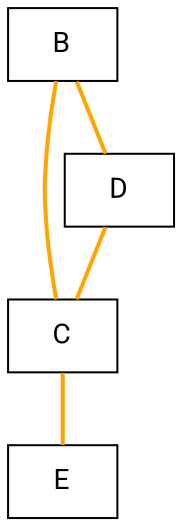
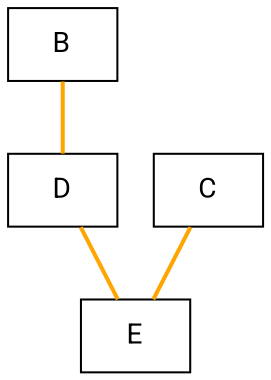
(45, 190) -> none
(91, 263) -> (99, 263)
